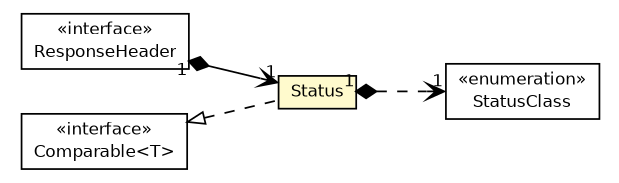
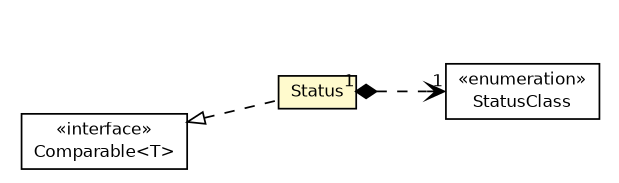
(104, 41) -> none
